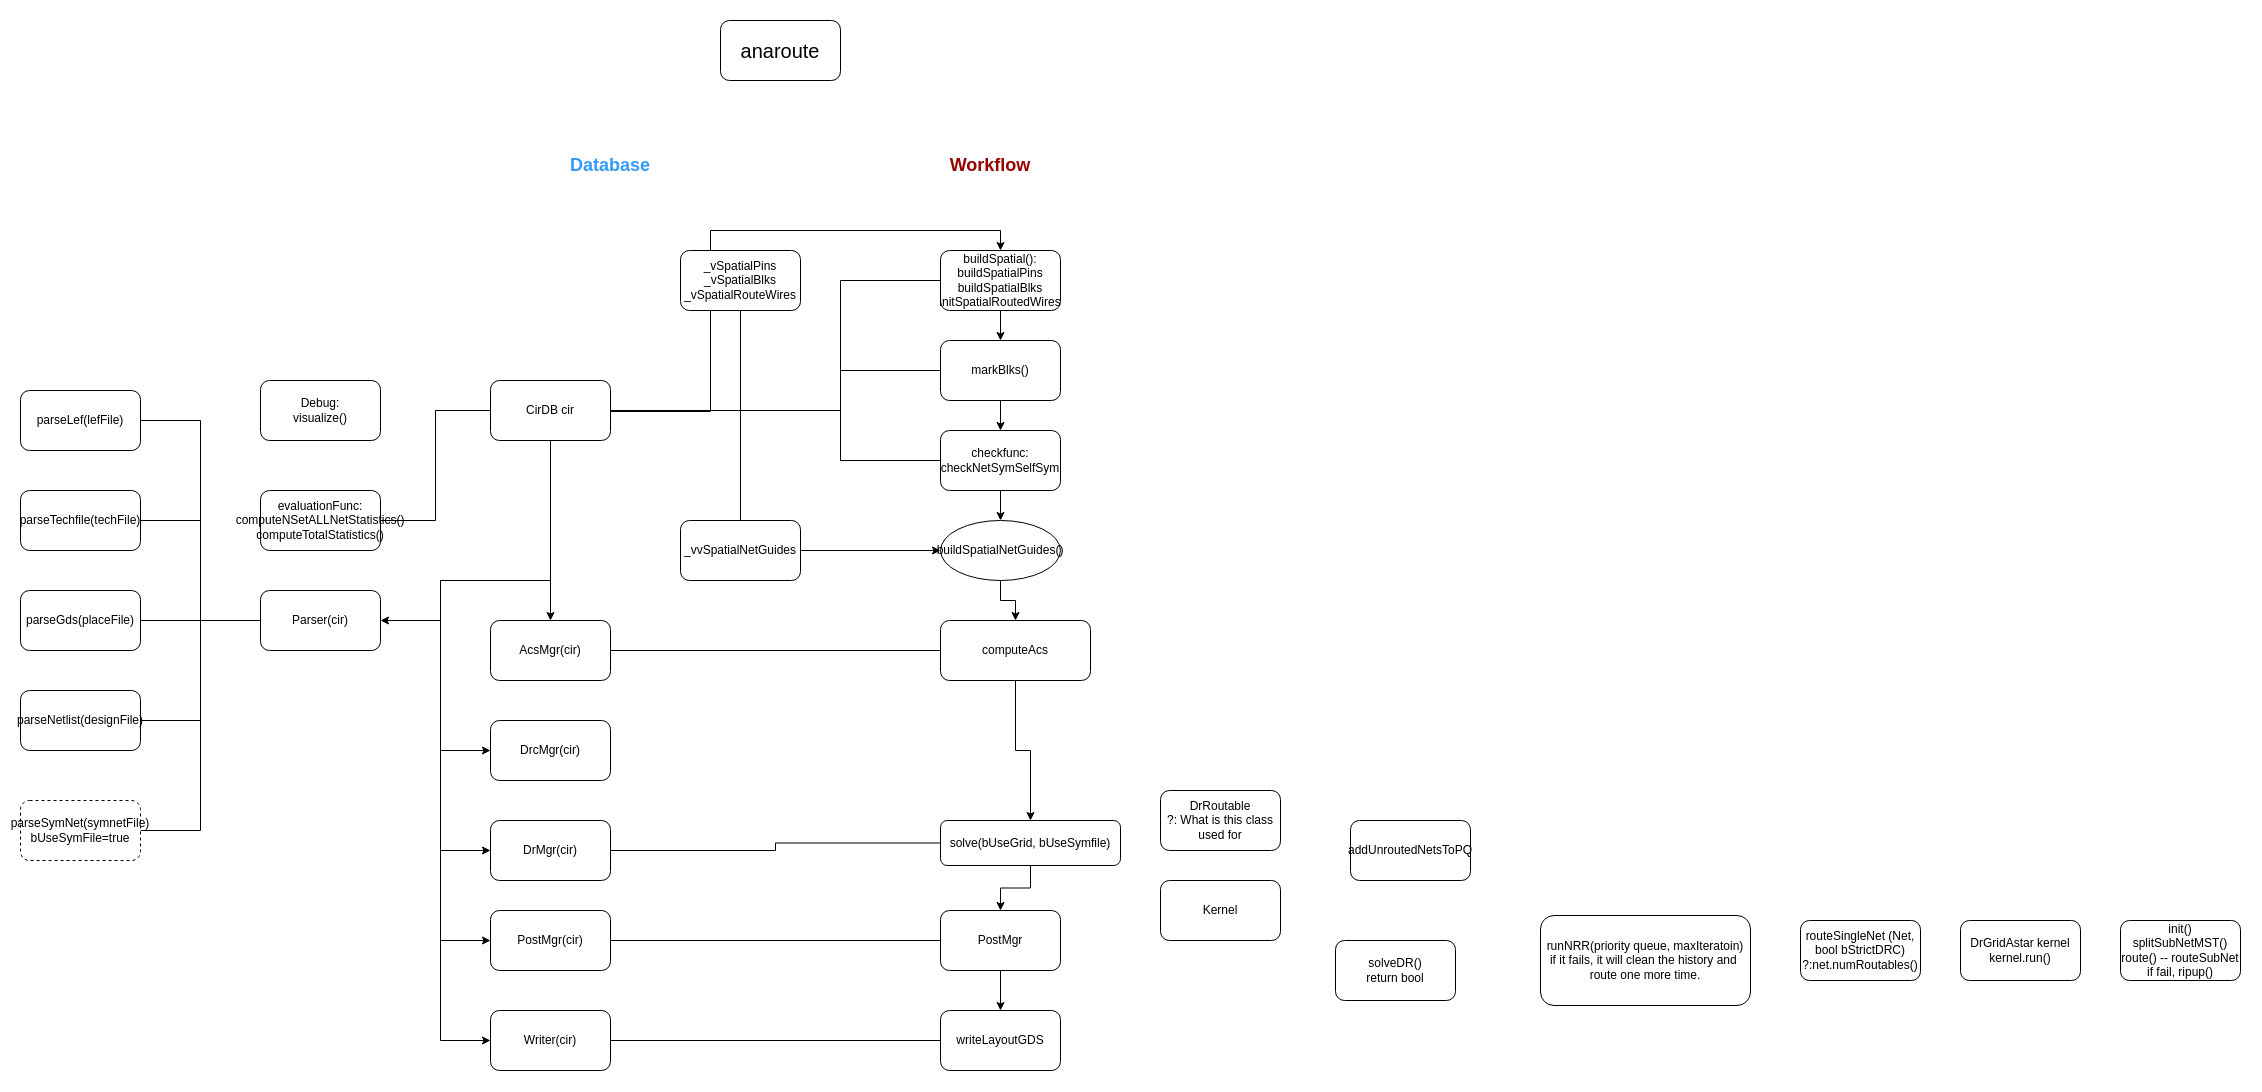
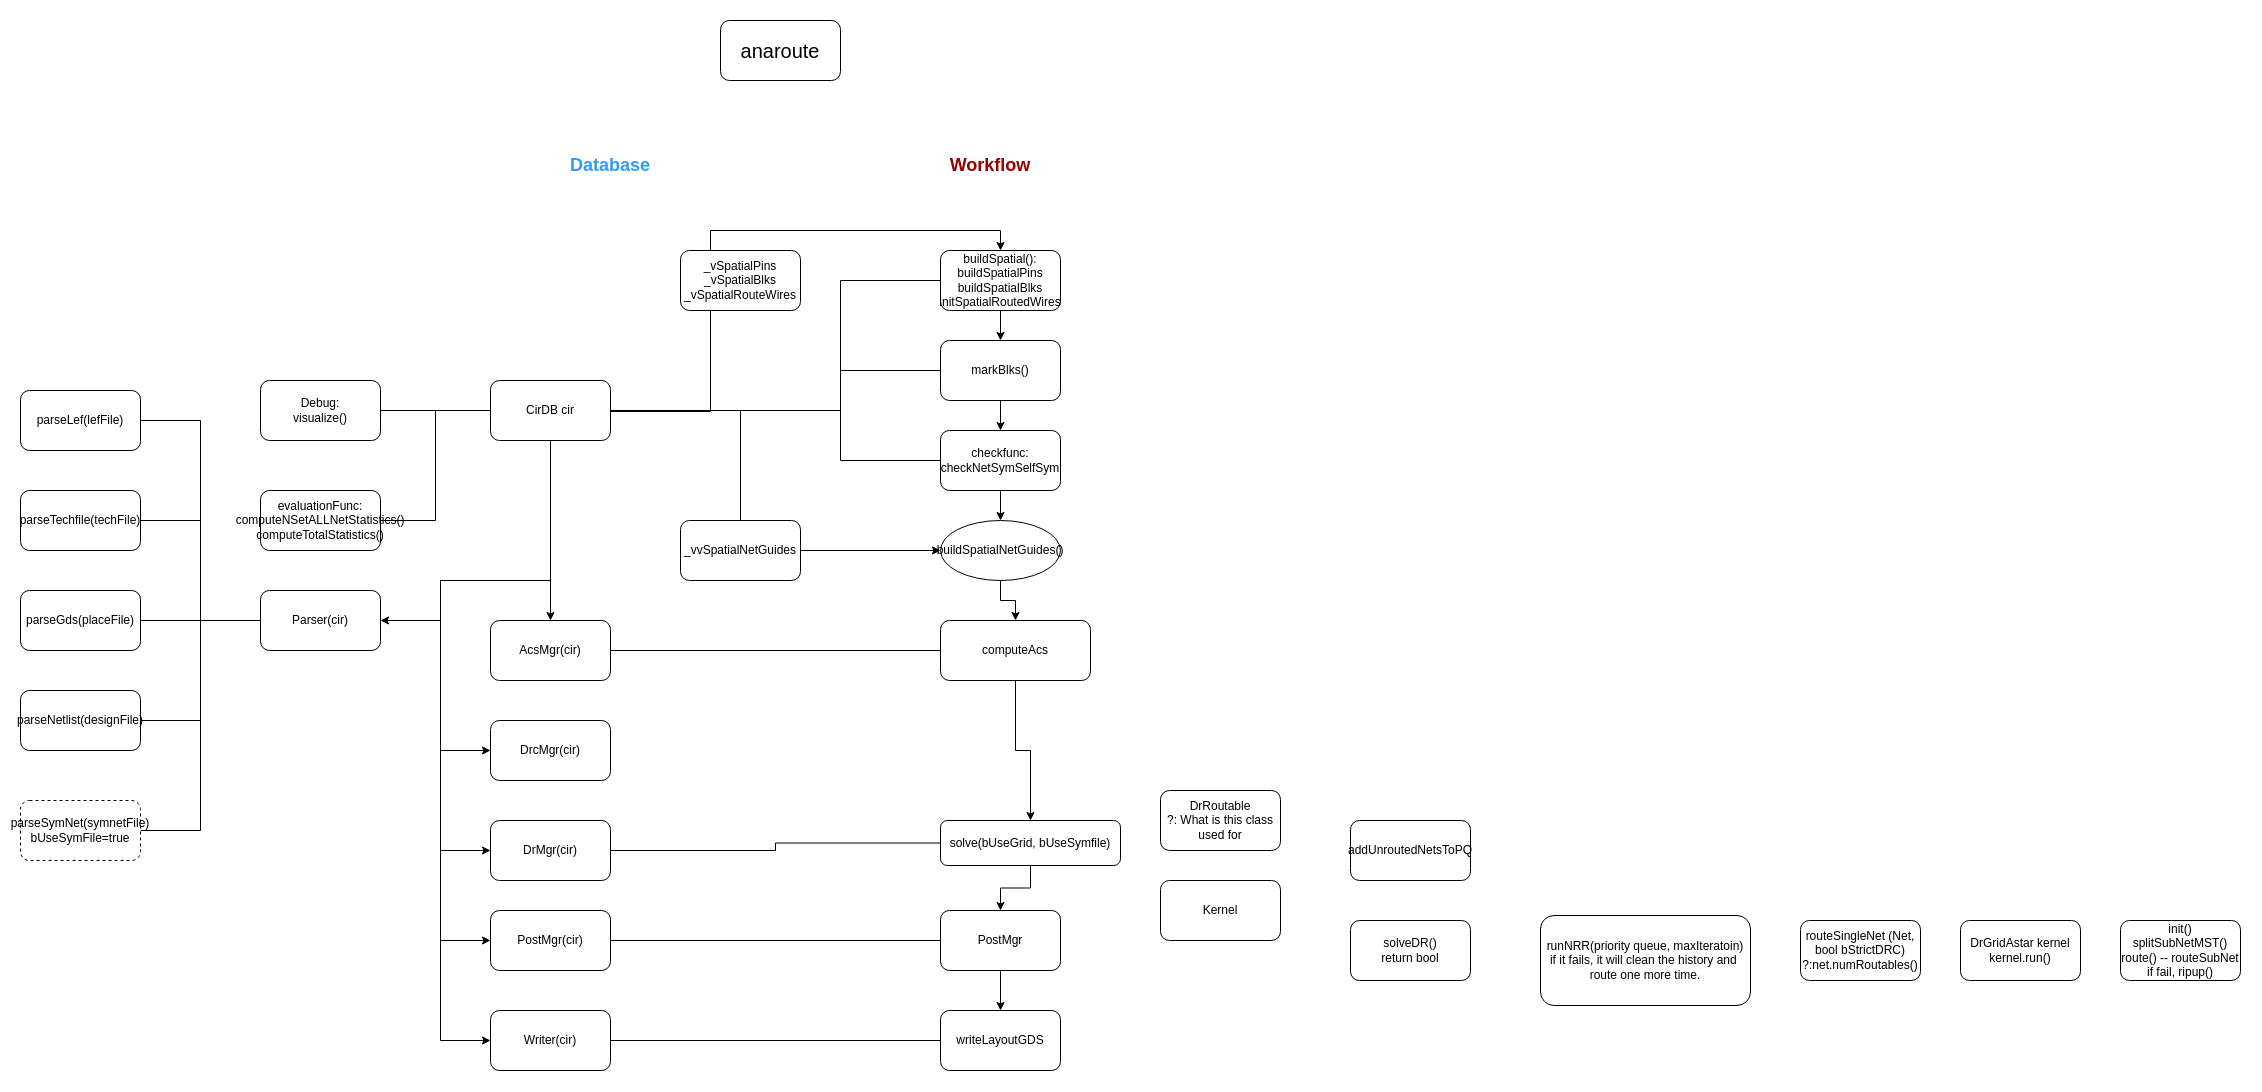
(741, 360) -> (407, 411)
(1396, 971) -> (1411, 951)
